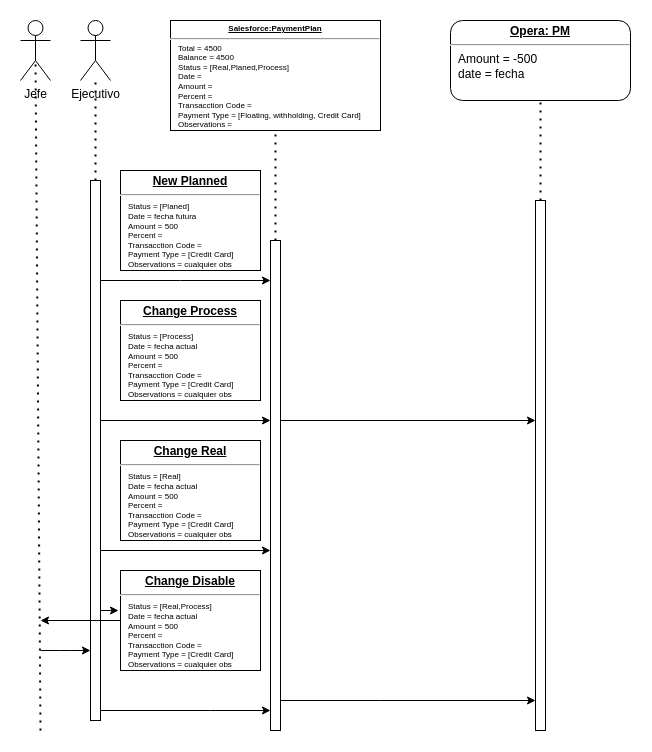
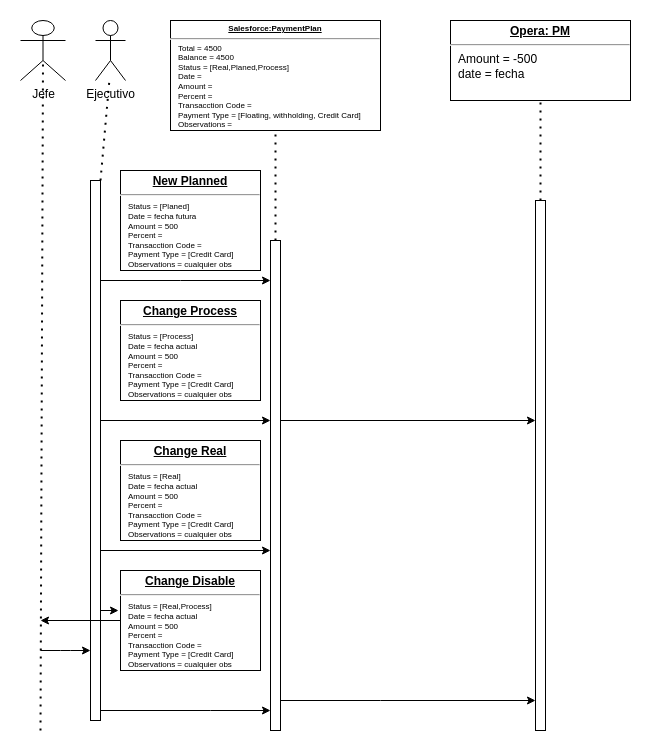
(36, 51) -> (43, 51)
(96, 51) -> (111, 51)
(541, 61) -> (541, 61)
